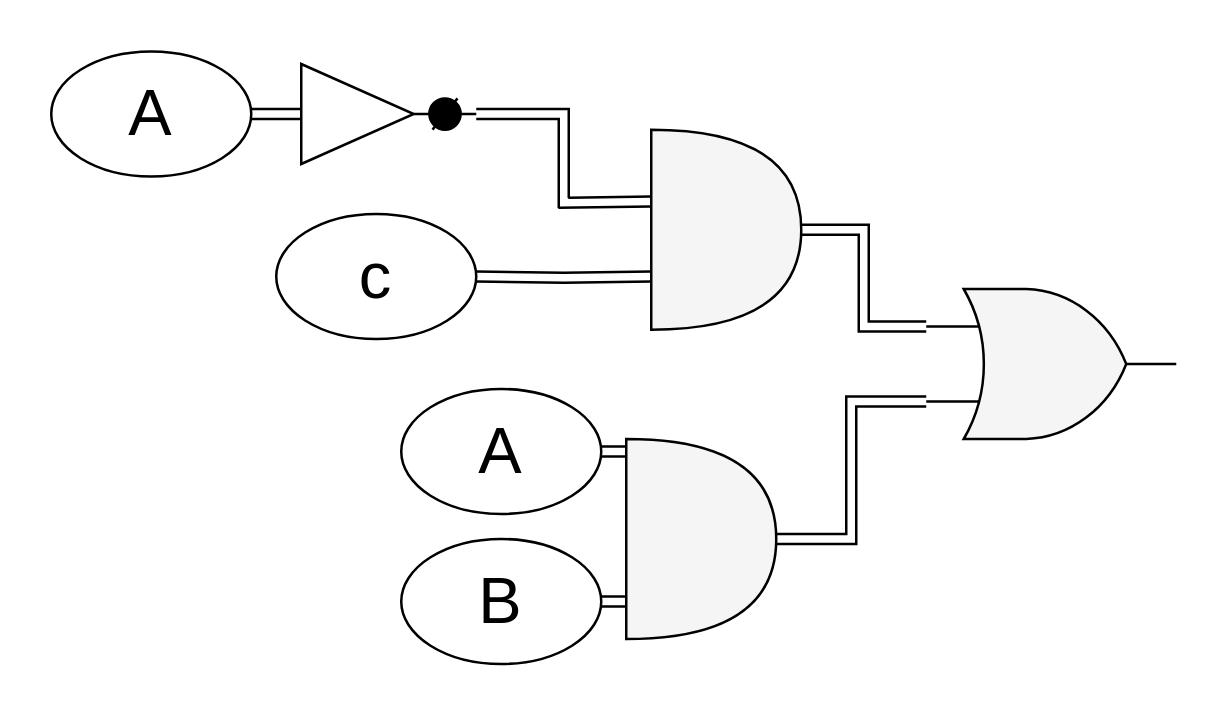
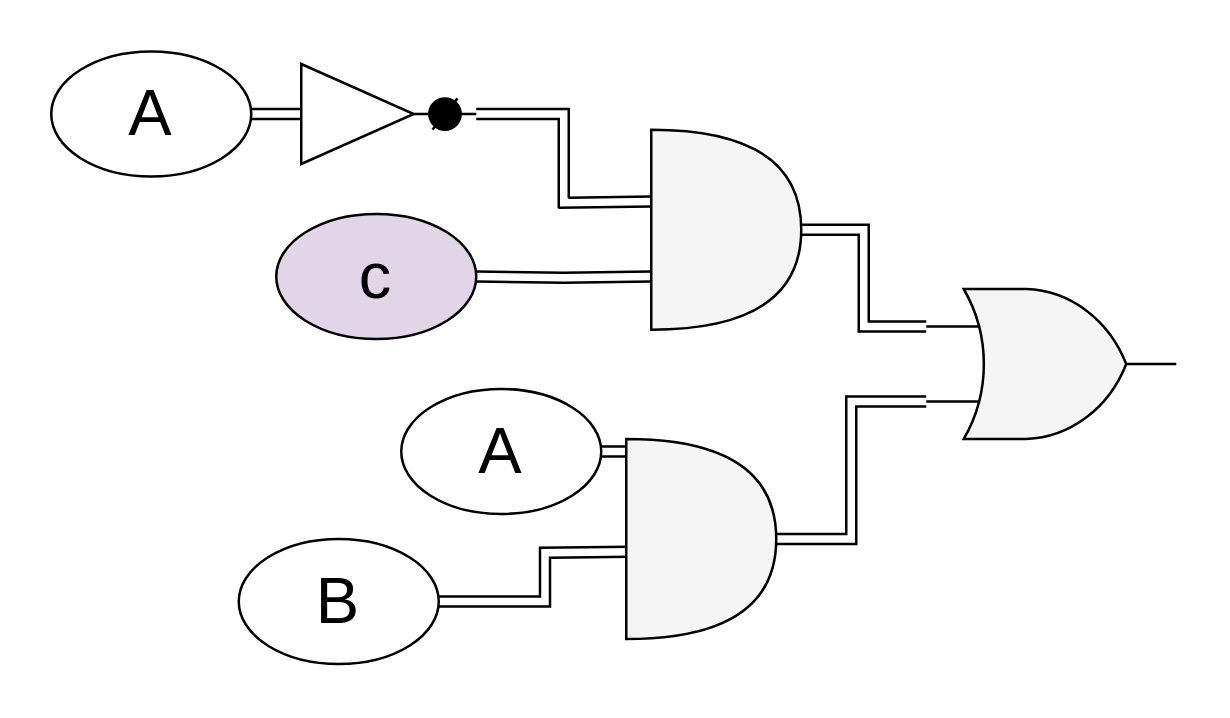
(376, 276) -> (376, 276)
(501, 601) -> (339, 601)
